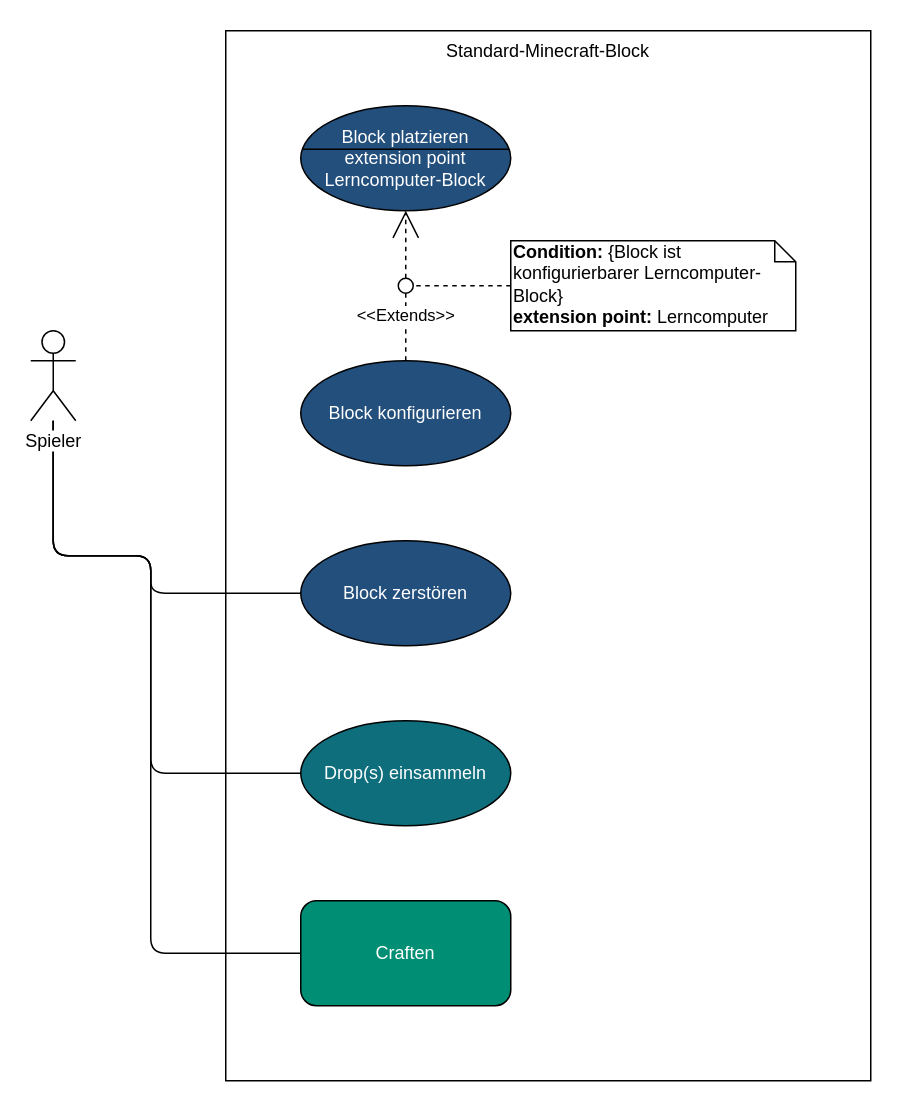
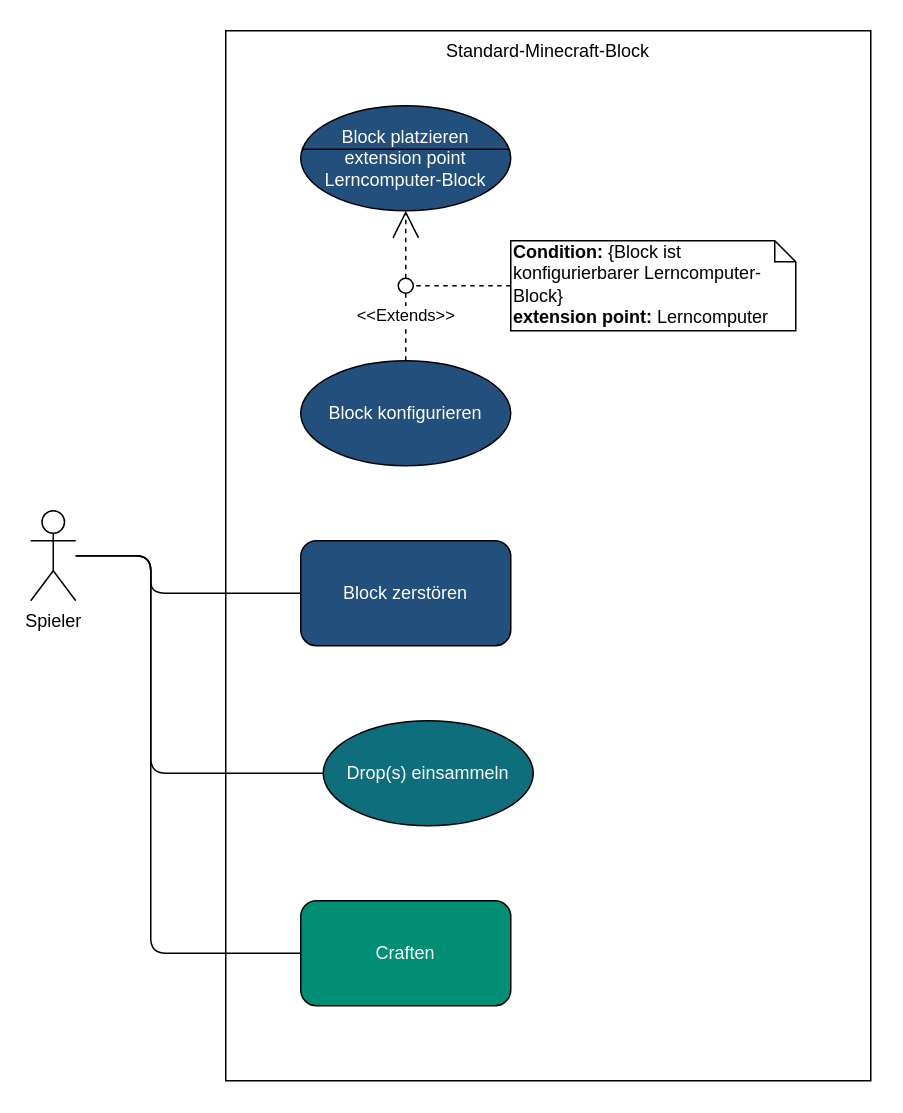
(53, 376) -> (53, 556)
(406, 593) -> (406, 593)
(406, 773) -> (428, 773)
